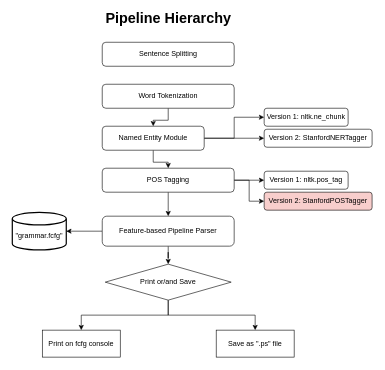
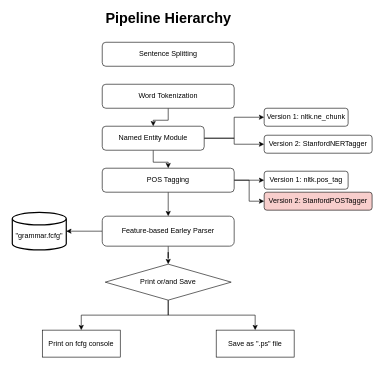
(318, 138) -> (318, 144)
(168, 231) -> (168, 231)
